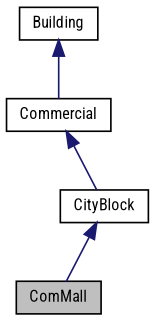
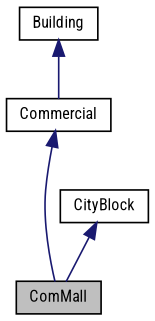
(85, 168) -> (45, 214)
